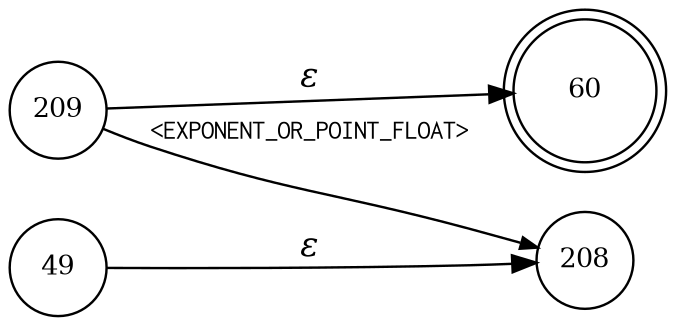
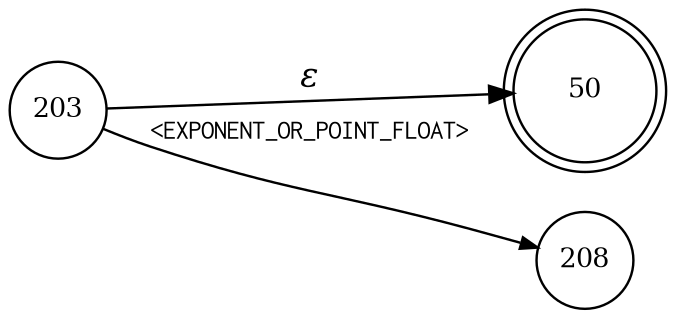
(585, 91) -> (585, 91)
(58, 110) -> (58, 110)
(58, 268) -> none
